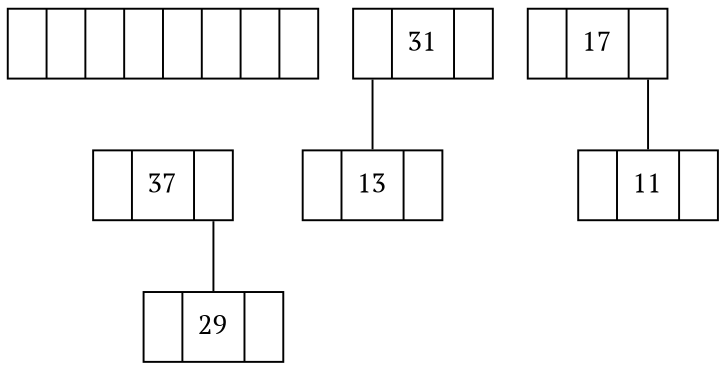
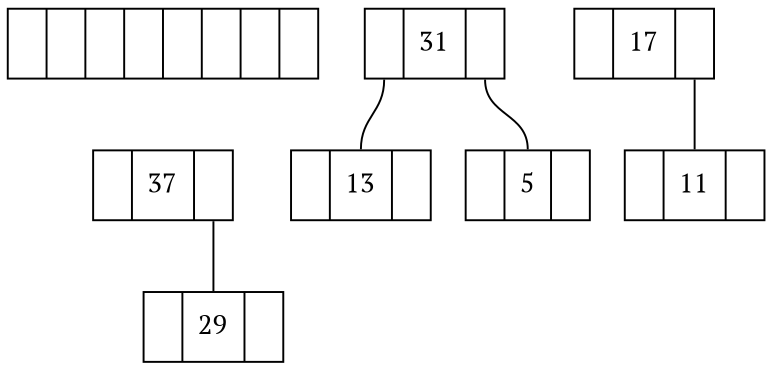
none -> (528, 185)
